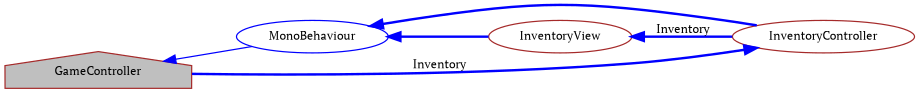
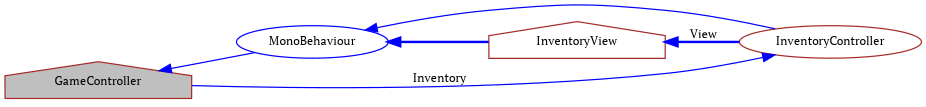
(570, 5) -> (576, 5)
(682, 30) -> (702, 35)
(560, 37) -> (577, 42)
(469, 72) -> (478, 85)
